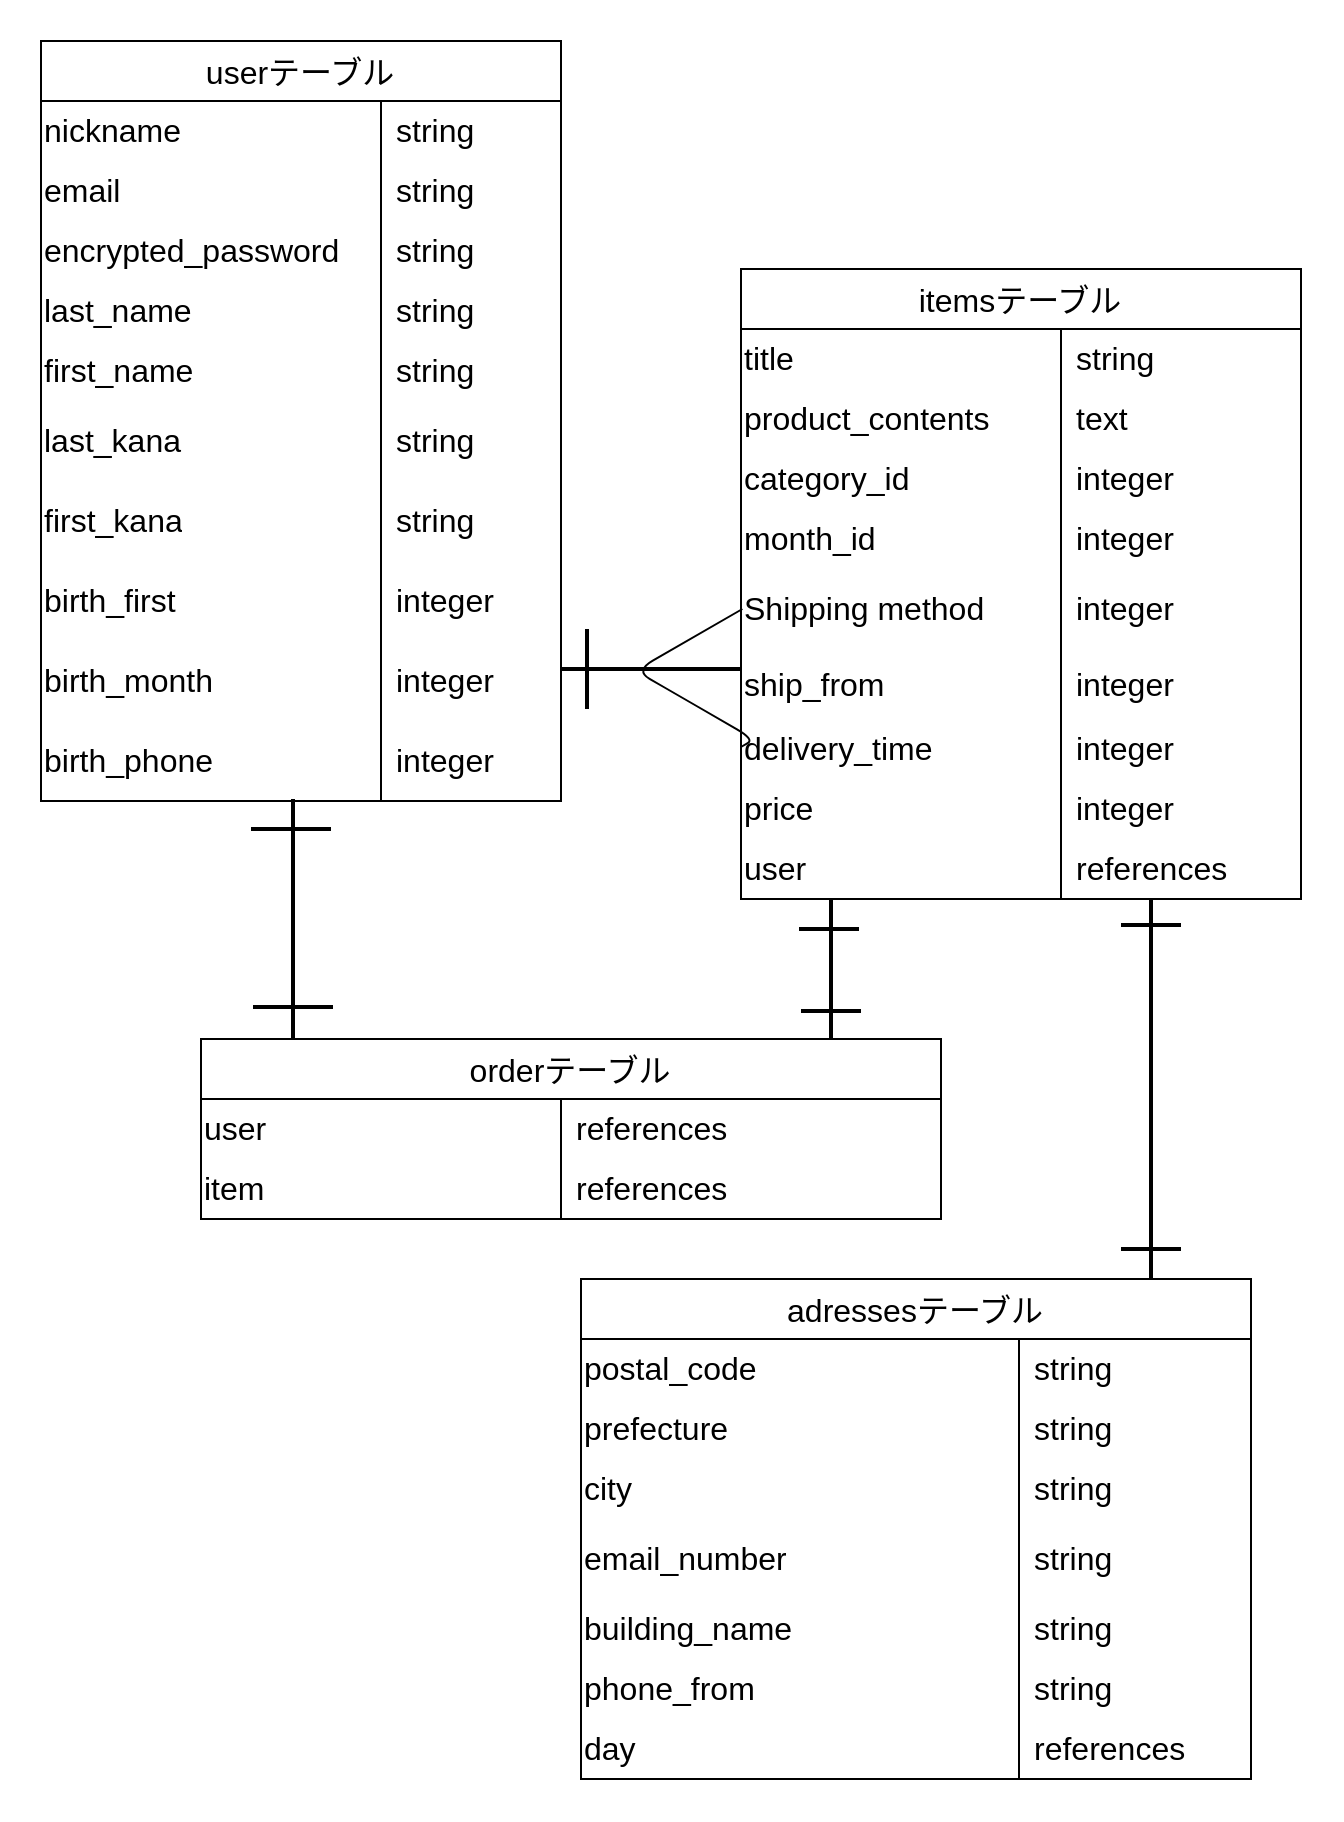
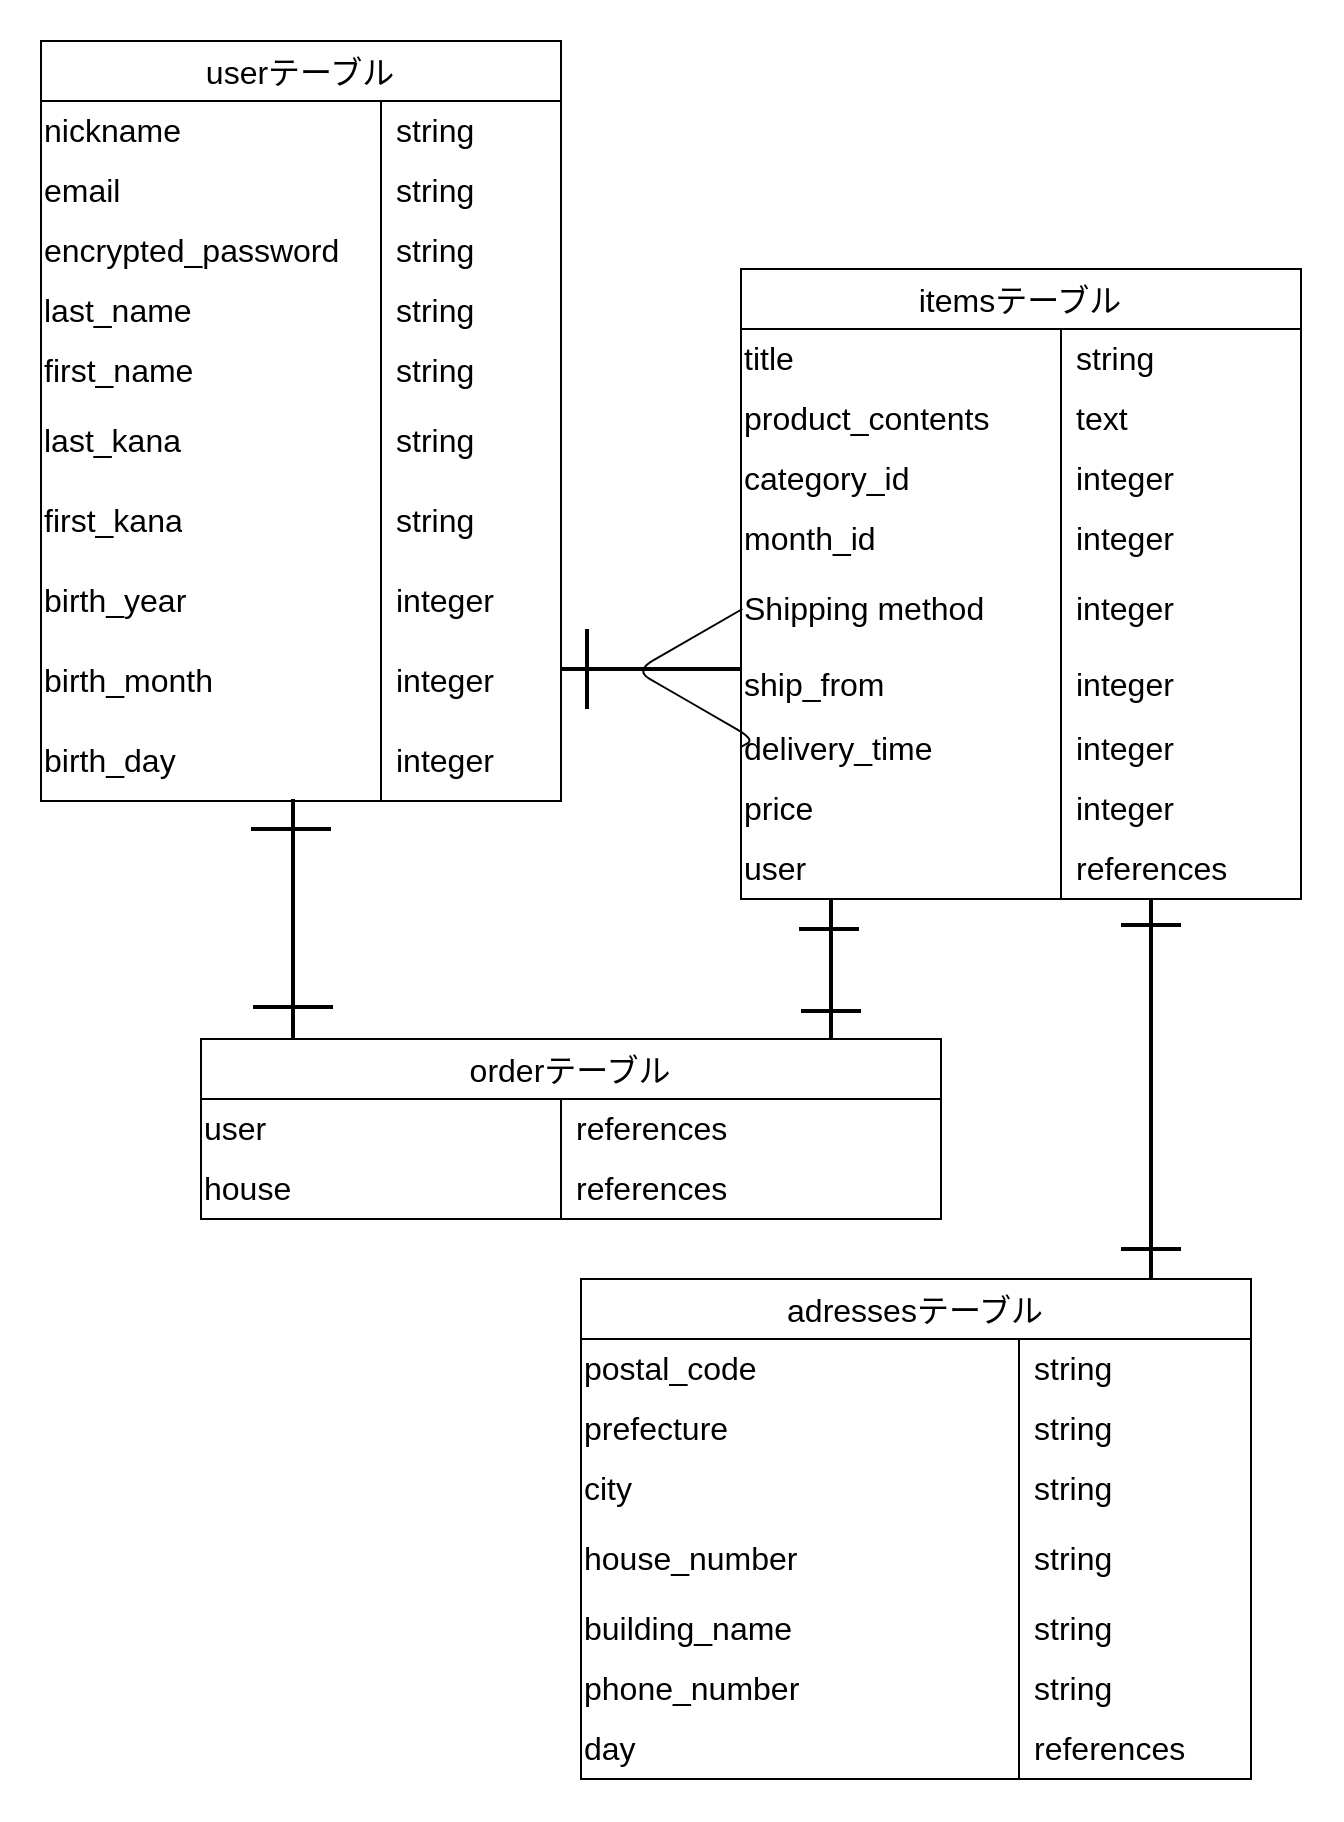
(135, 601) -> (130, 601)
(139, 761) -> (121, 761)
(237, 1189) -> (250, 1189)
(684, 1559) -> (693, 1559)
(675, 1689) -> (693, 1689)
